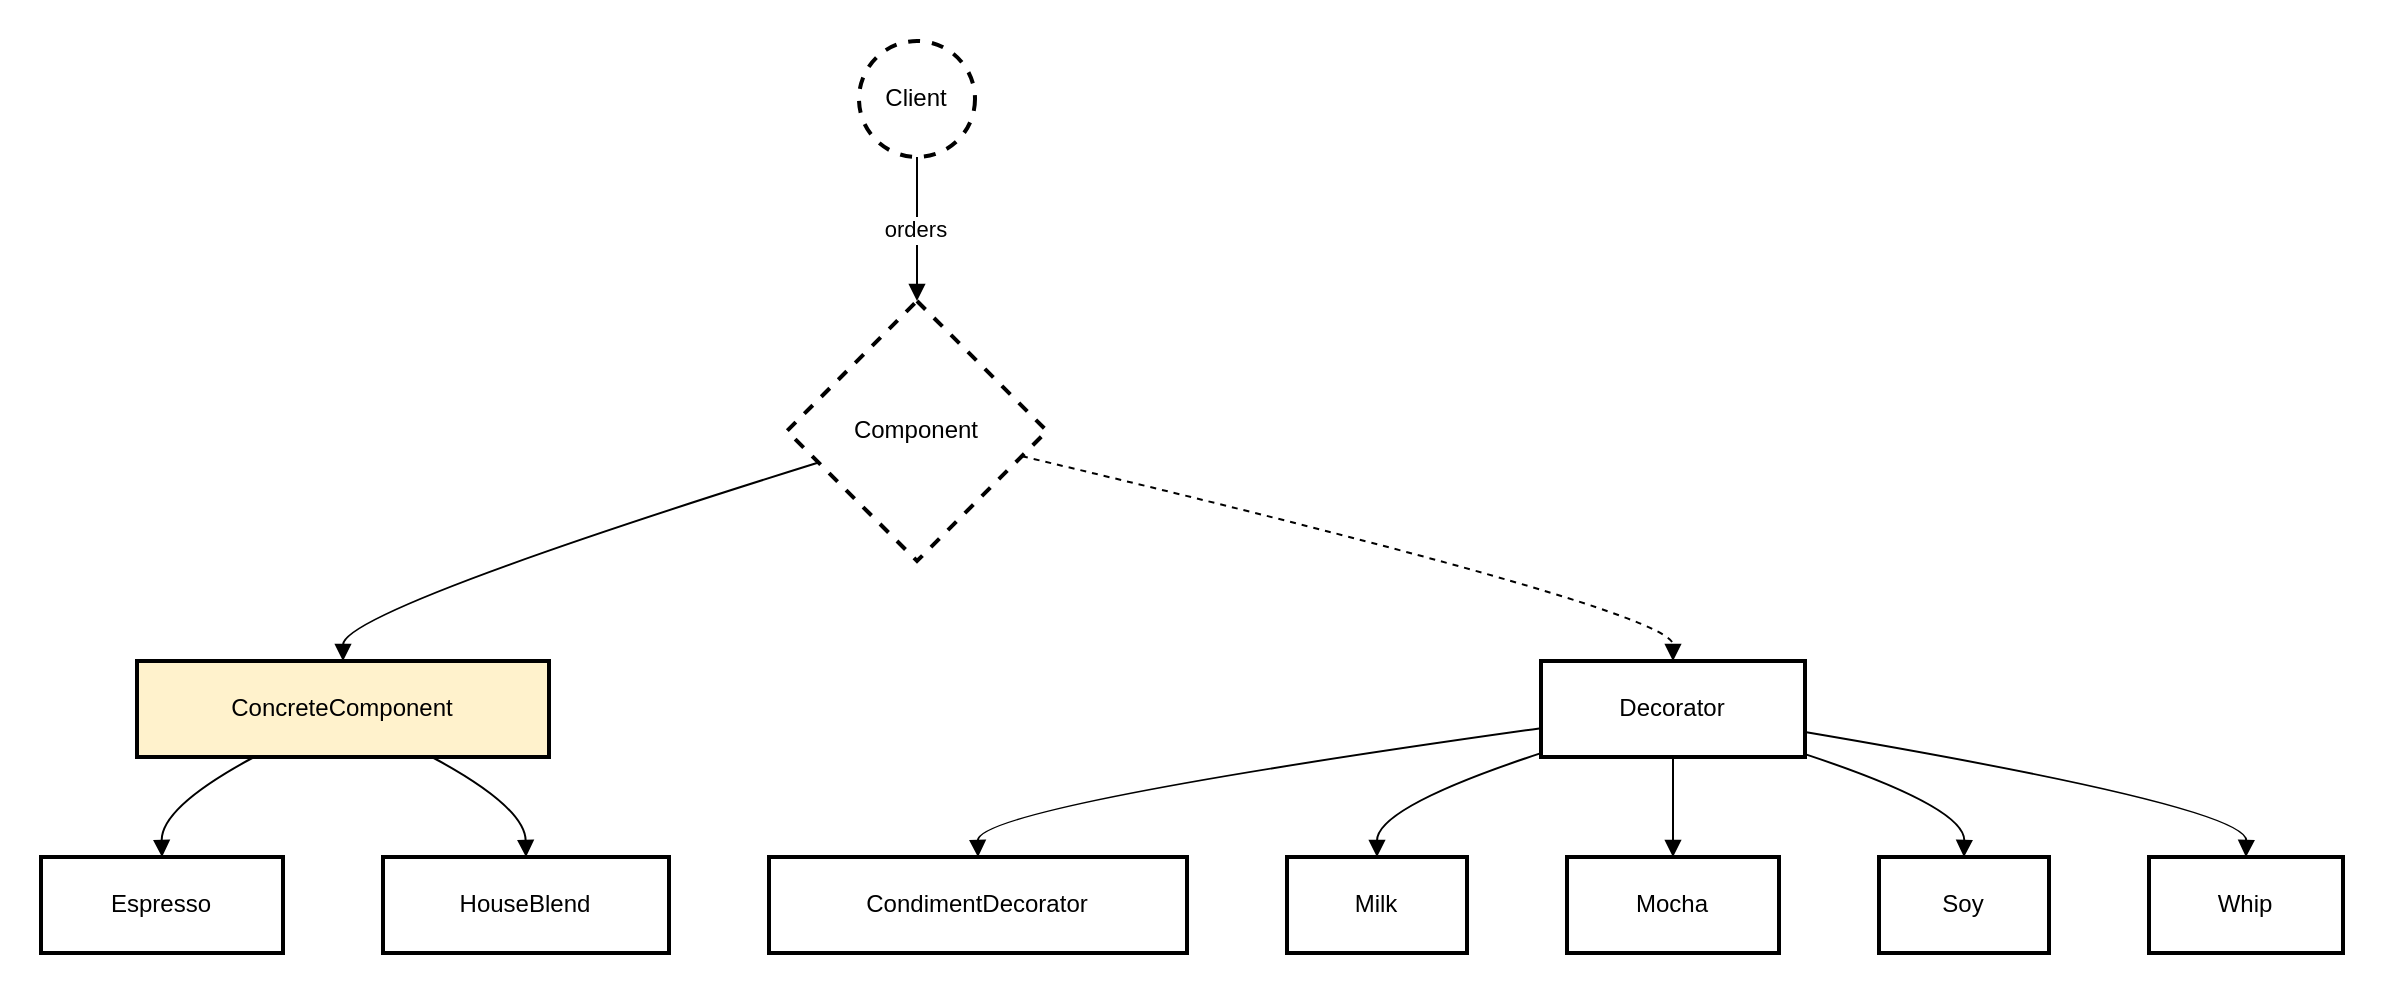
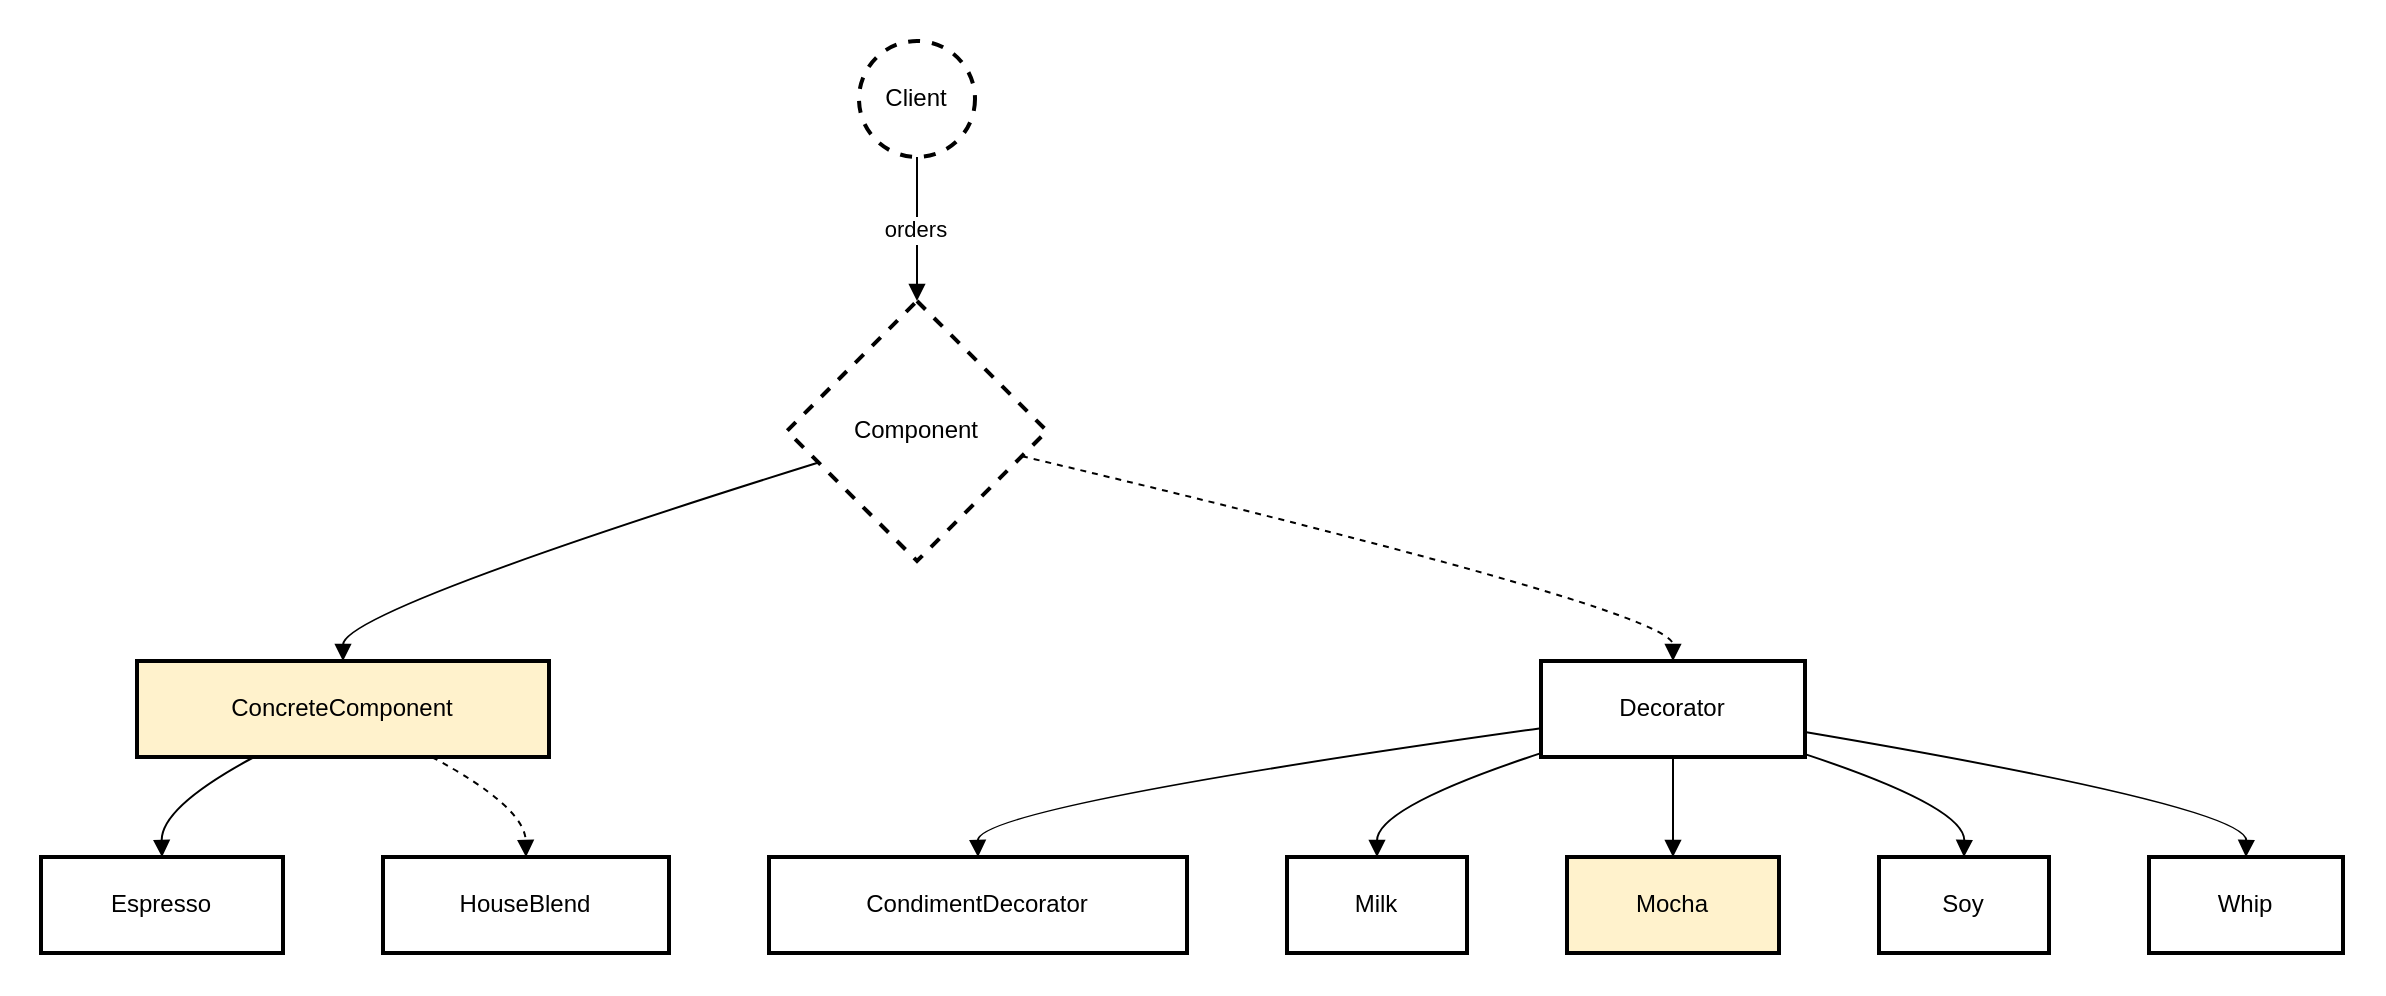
(487, 791) -> (487, 791)
(1673, 905) -> (1673, 905)
